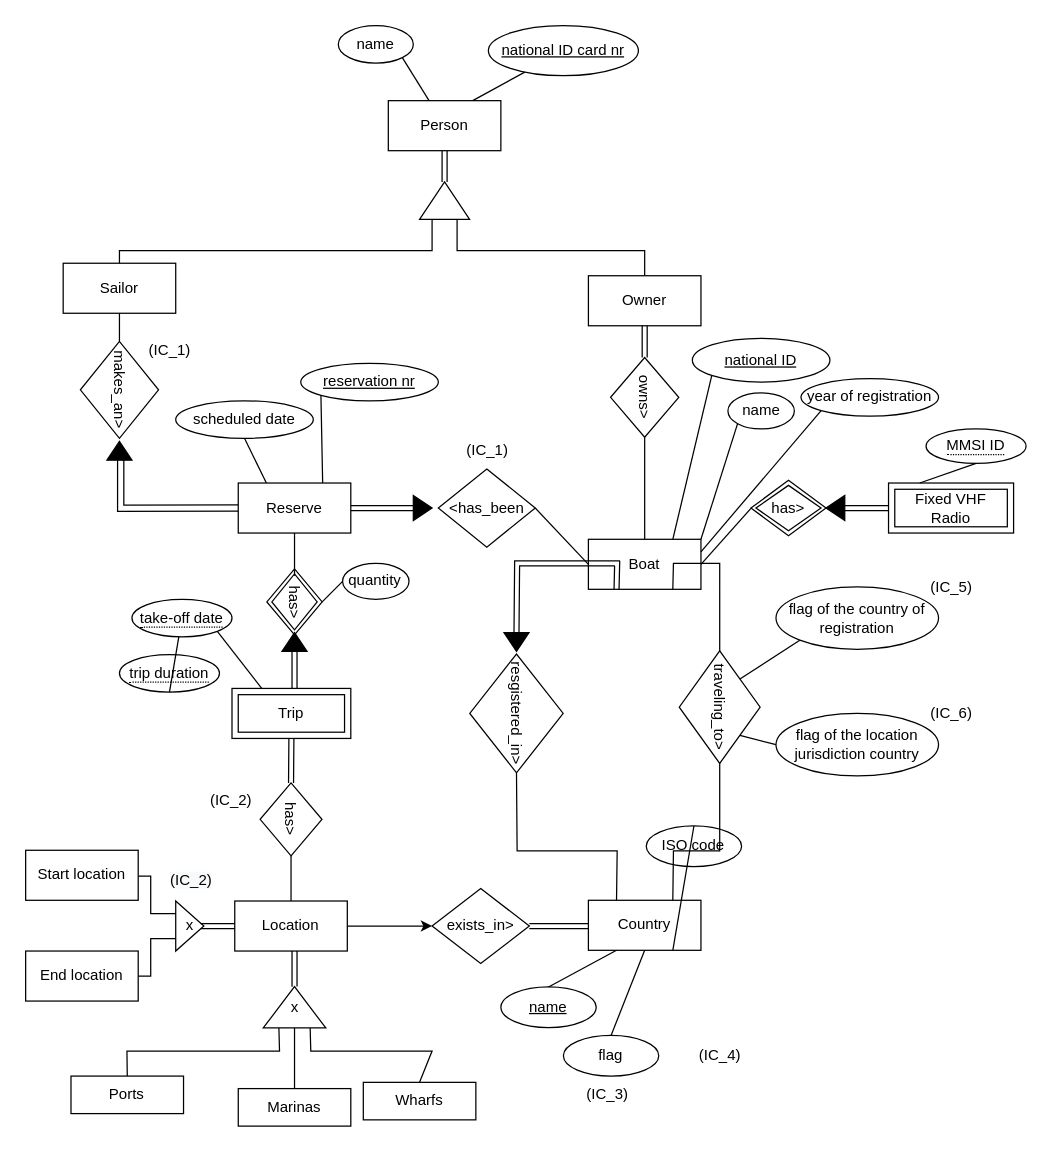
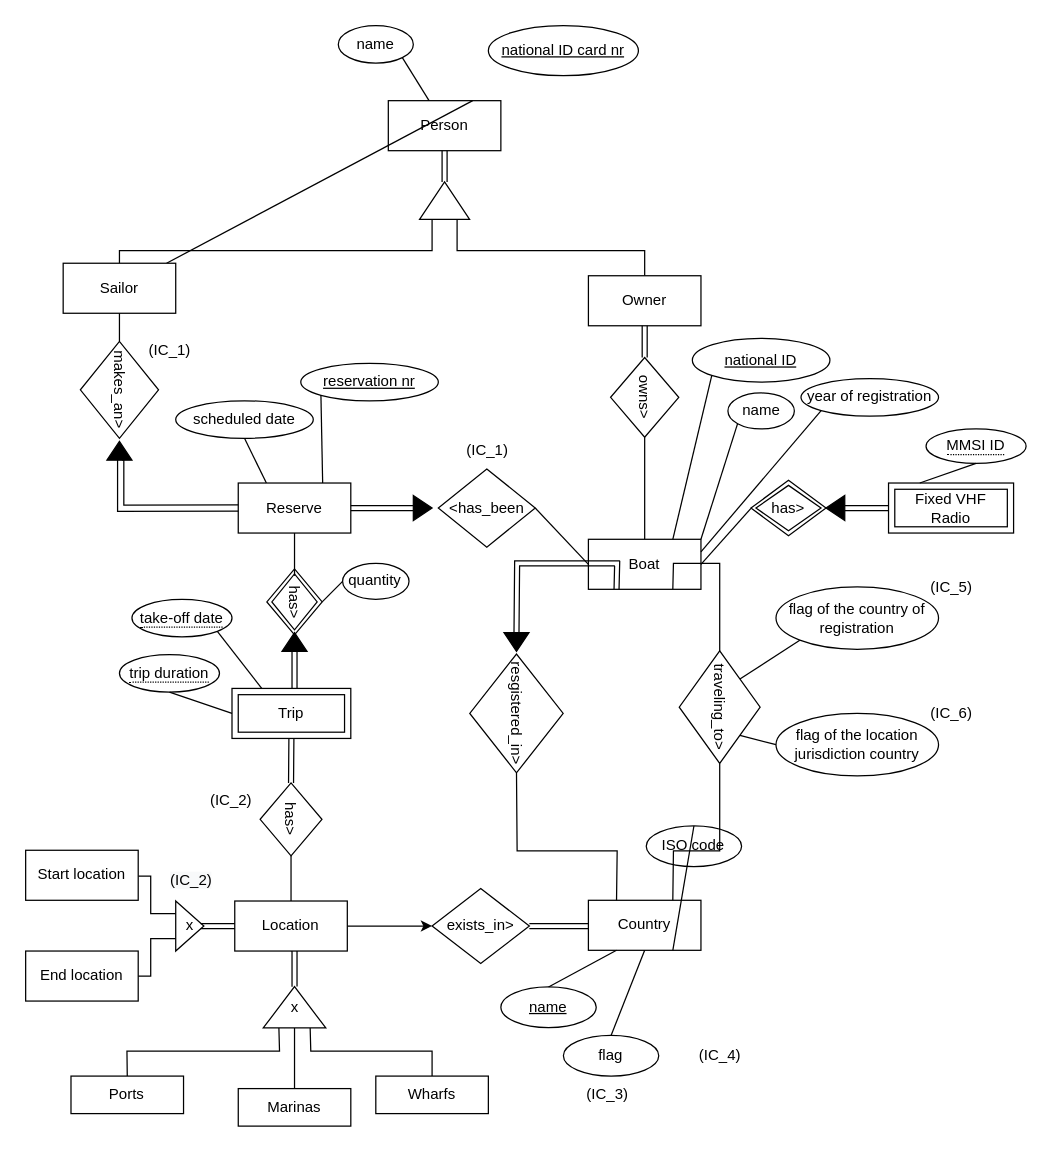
(498, 87) -> (334, 174)
(174, 664) -> (201, 702)
(419, 1101) -> (432, 1094)
